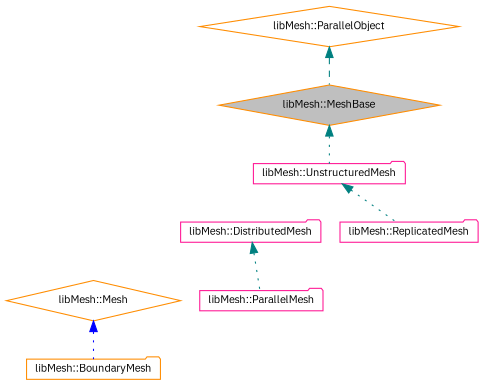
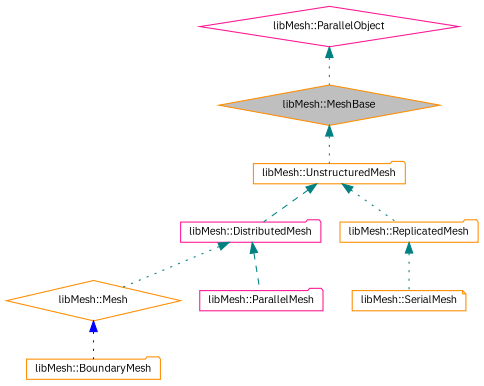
(329, 27) -> (329, 27)
(329, 71) -> (329, 71)
(329, 174) -> (329, 174)
none -> (286, 206)
(409, 232) -> (409, 232)
none -> (171, 267)
(257, 272) -> (257, 272)
none -> (409, 301)
